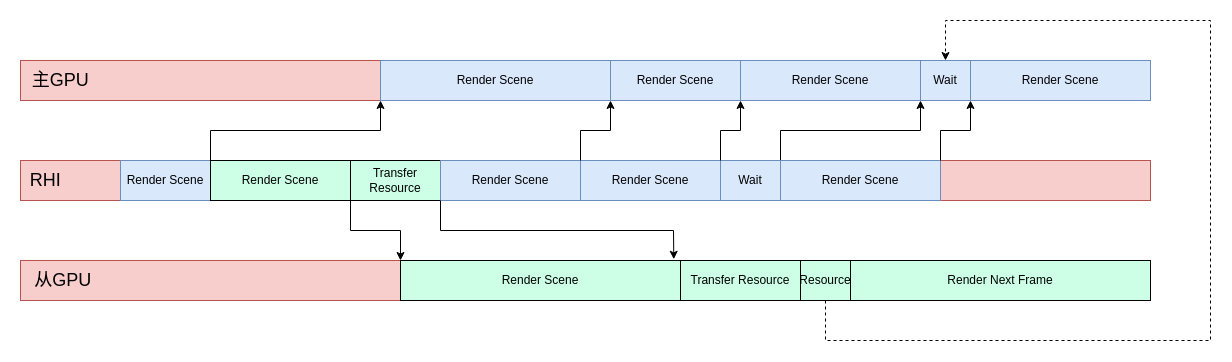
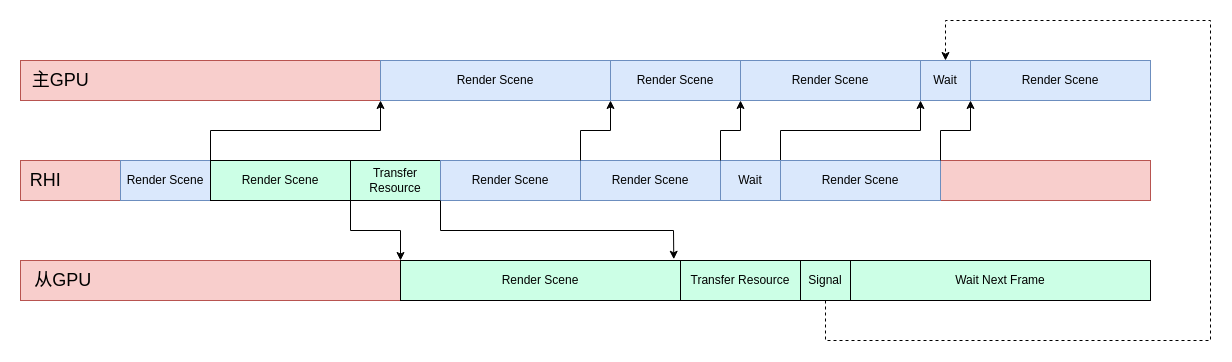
(826, 281) -> (826, 281)
(1001, 281) -> (1001, 281)
